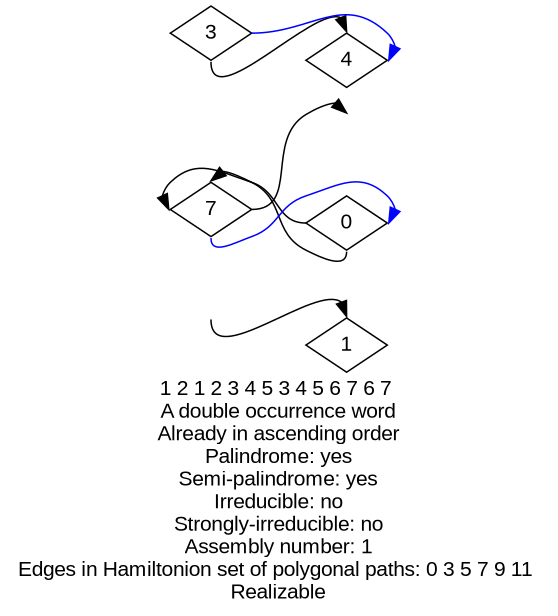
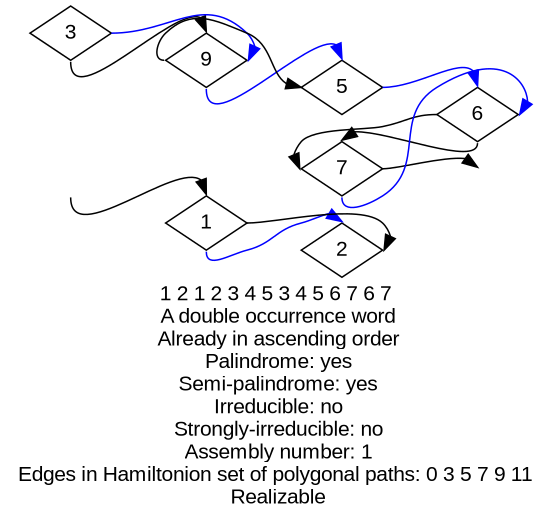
(347, 60) -> (206, 60)
none -> (342, 87)
(347, 223) -> (478, 115)
none -> (342, 250)
